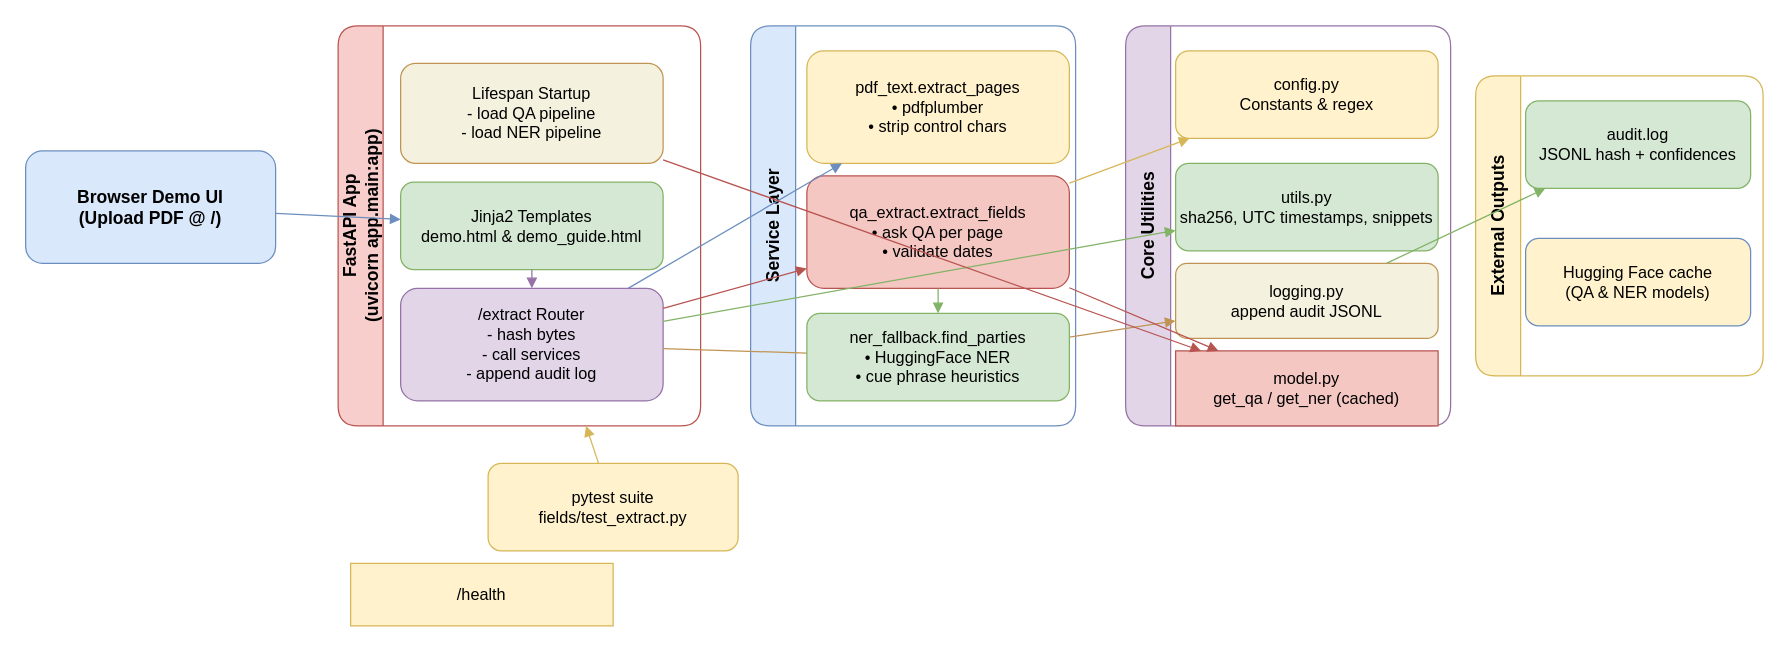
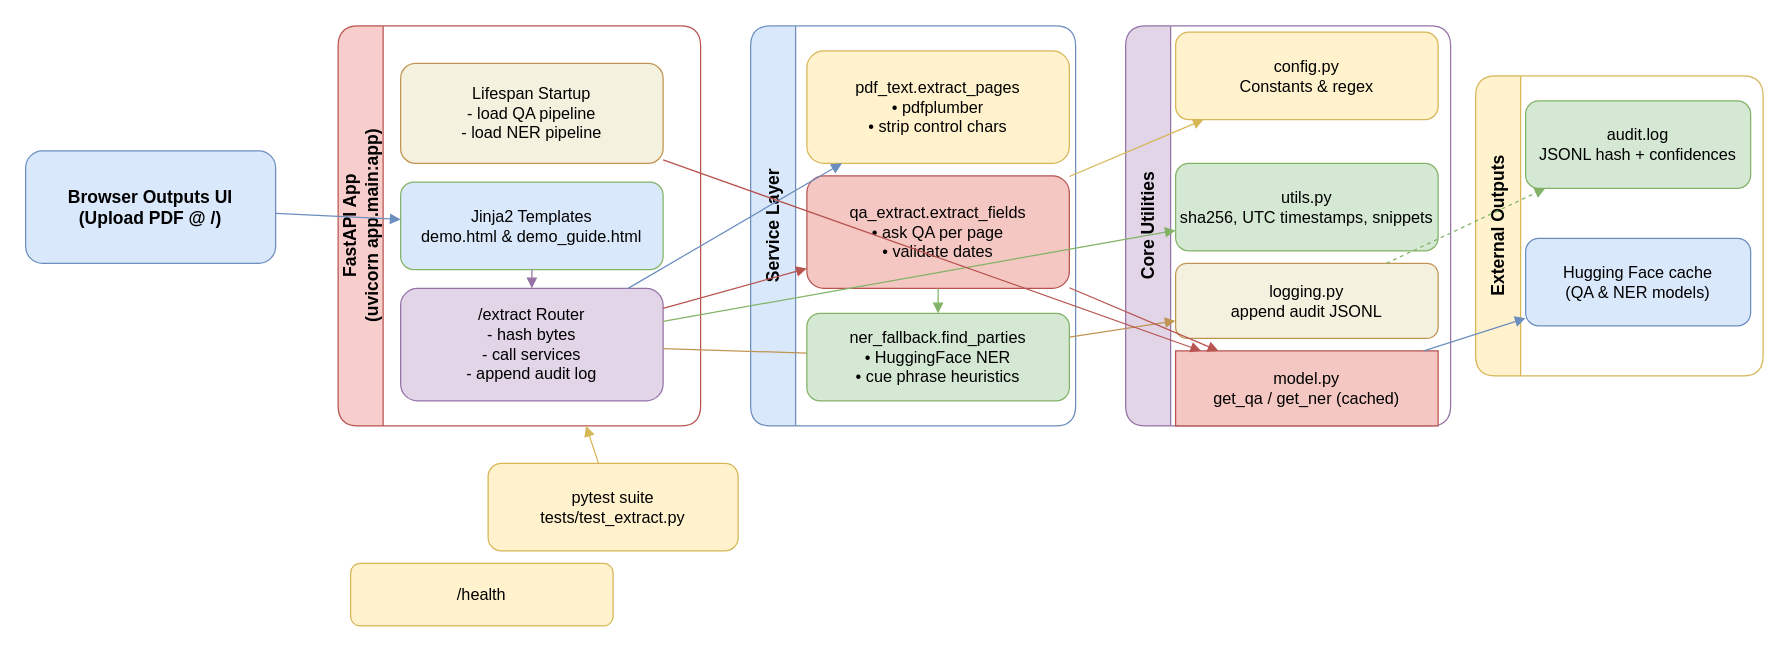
(1307, 94) -> (1307, 76)
(151, 207) -> (151, 207)
(532, 226) -> (532, 226)
(1462, 228) -> (1462, 228)
(1638, 282) -> (1638, 282)
none -> (1470, 336)
(613, 507) -> (613, 507)
(482, 594) -> (482, 594)
